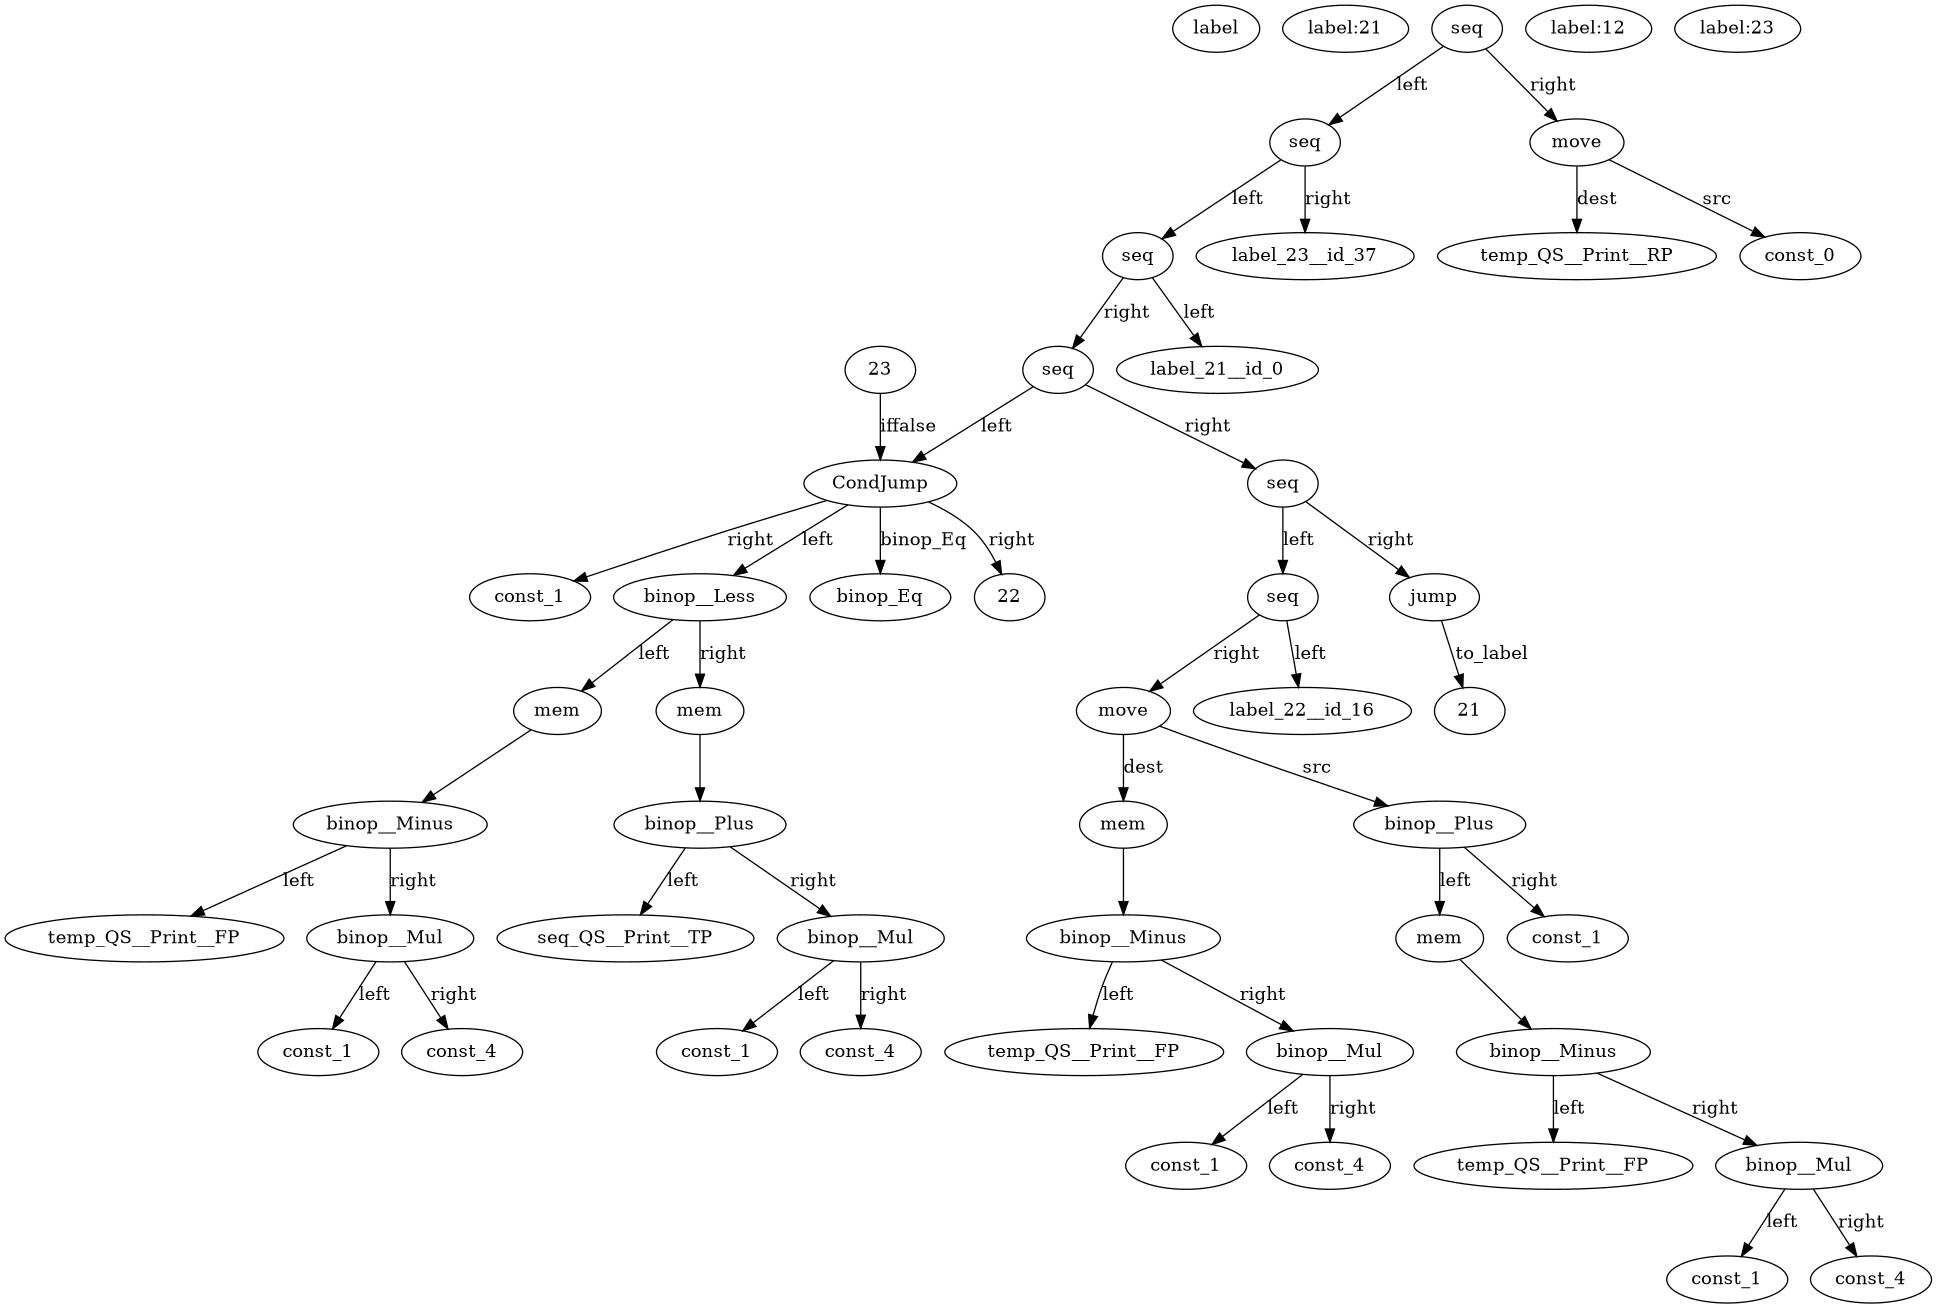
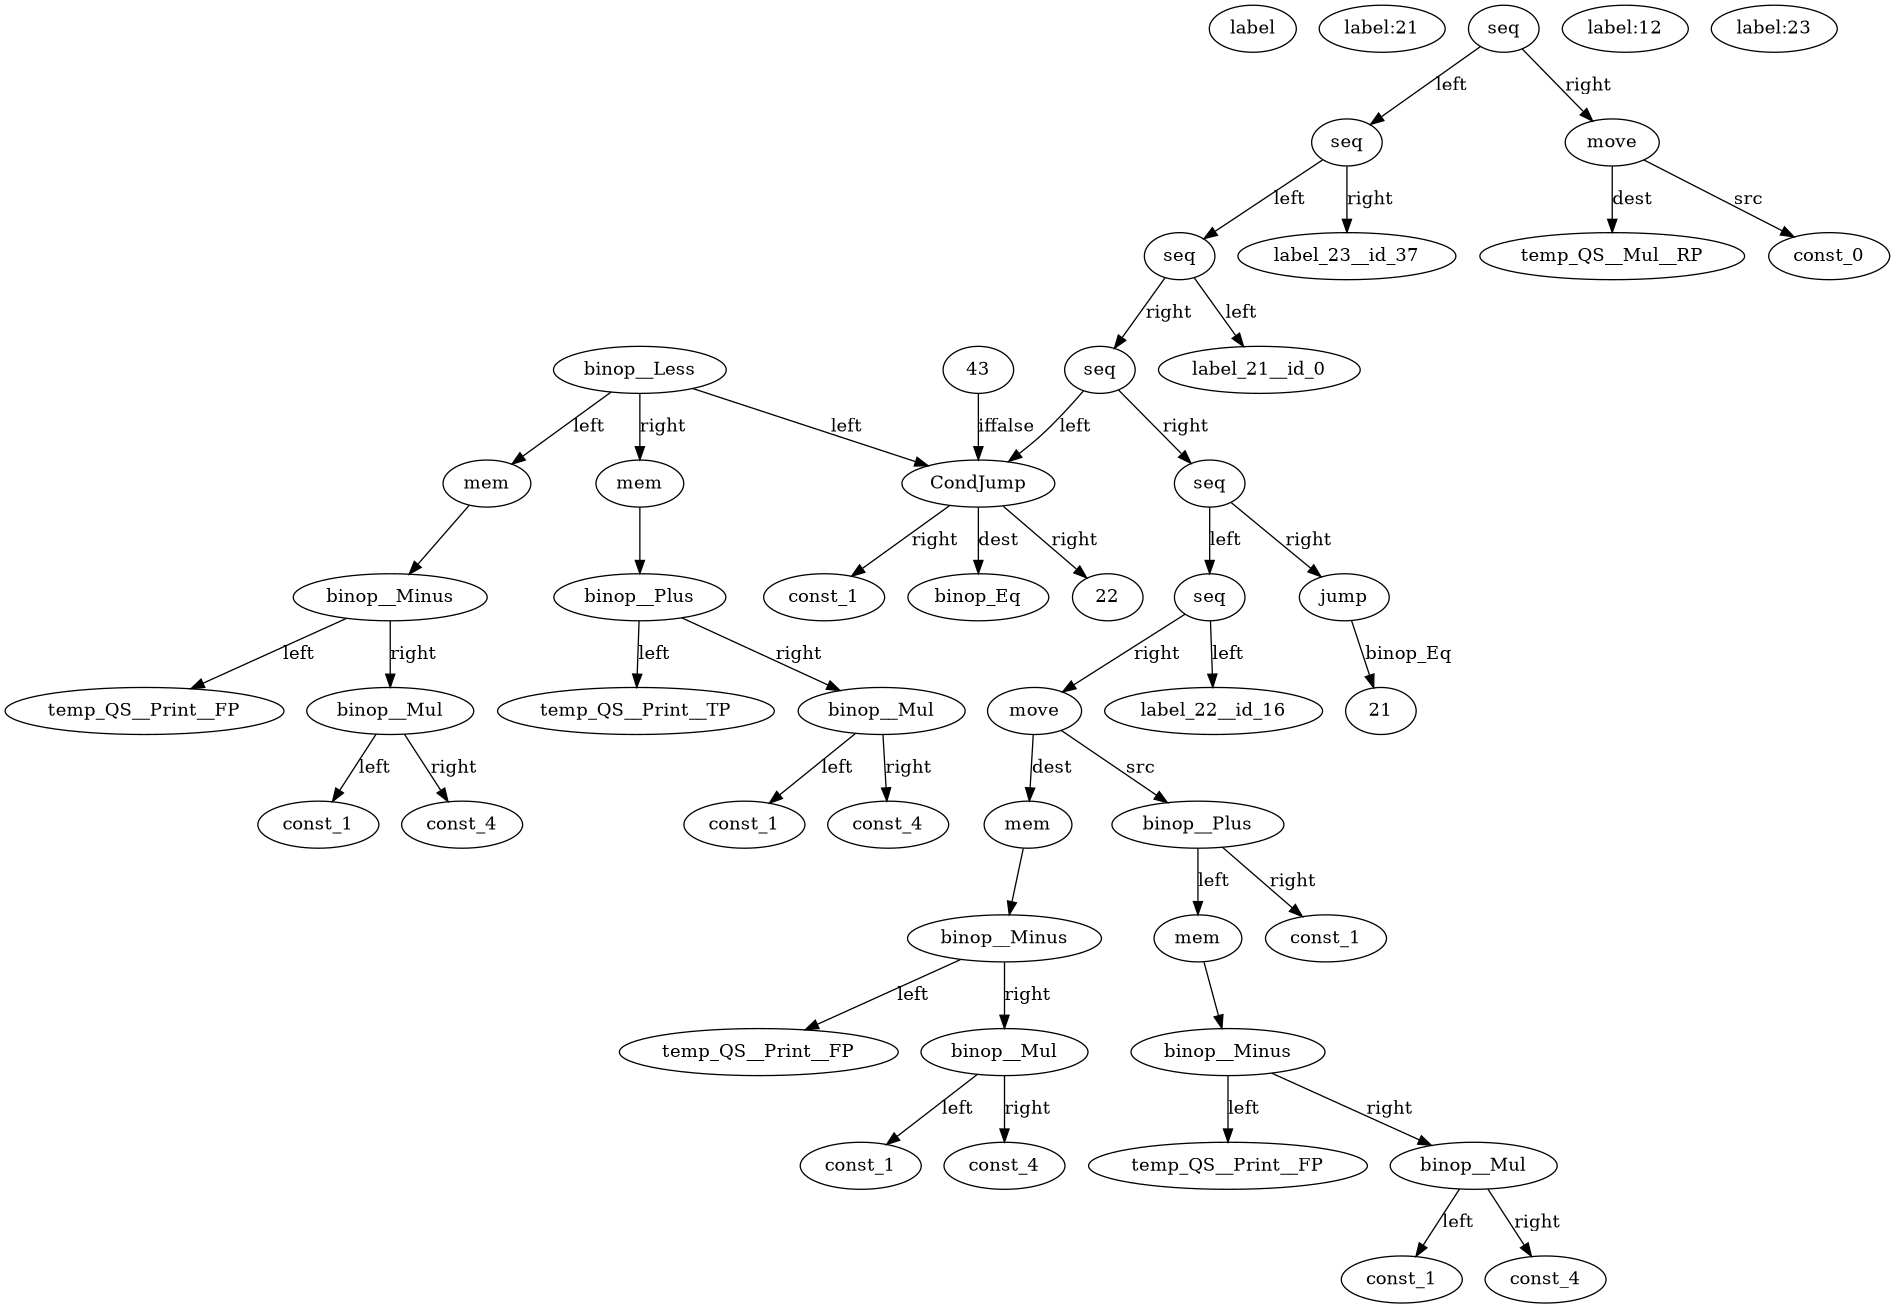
(1577, 256) -> (1612, 256)
(880, 370) -> (978, 370)
(796, 537) -> (804, 425)
(924, 540) -> (999, 540)
(1492, 654) -> (1409, 654)
(625, 938) -> (636, 711)
